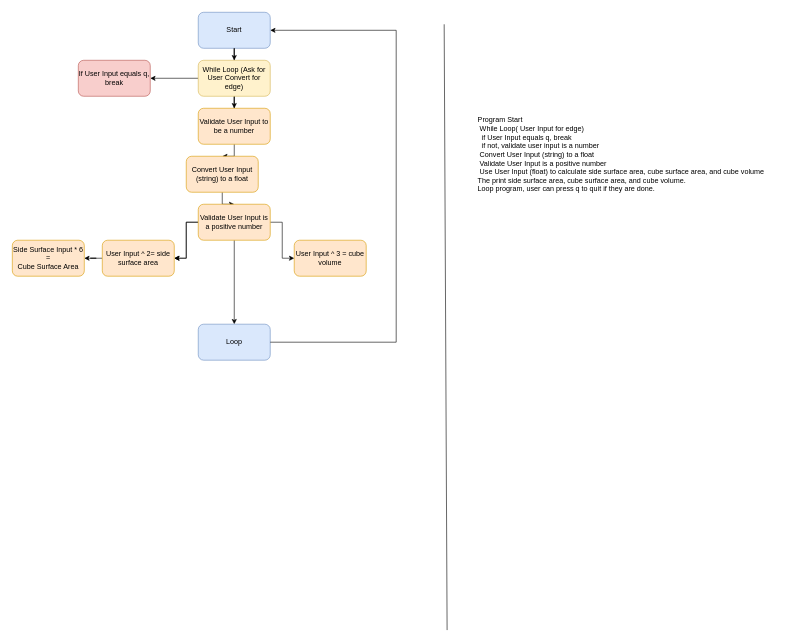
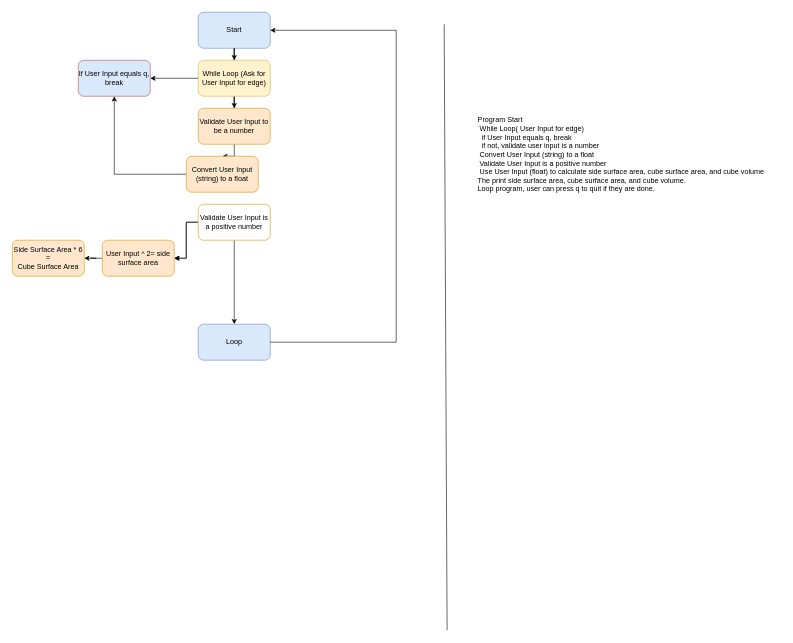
(114, 78) -> (114, 78)
(234, 78) -> (234, 78)
(222, 202) -> (114, 174)
(234, 222) -> (234, 222)
(48, 258) -> (48, 258)
(284, 258) -> none
(330, 258) -> none
